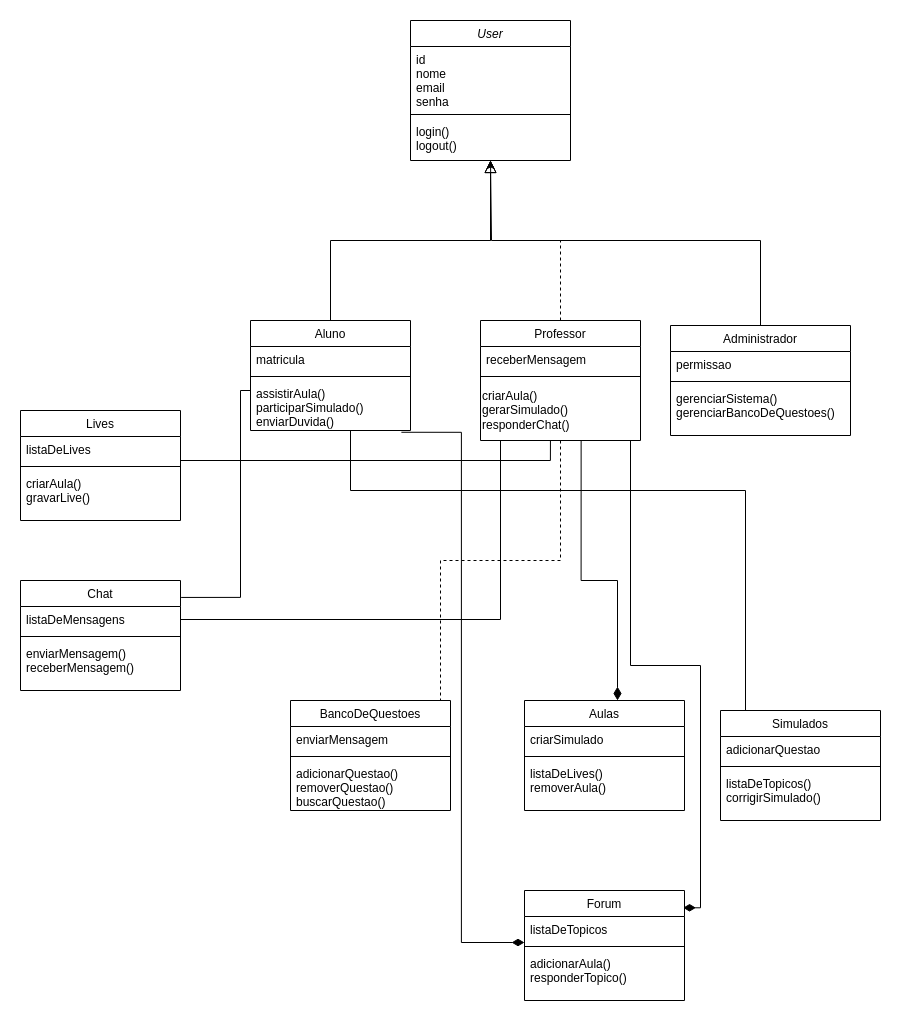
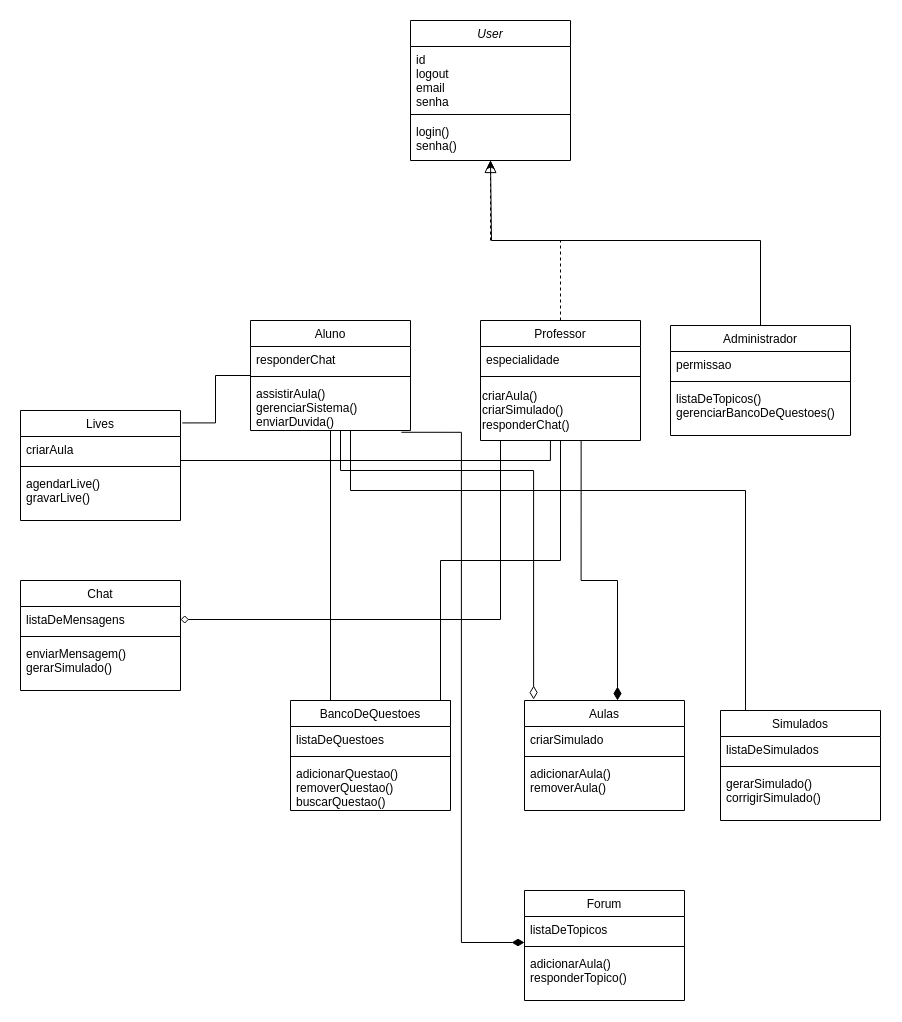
(421, 60) -> (421, 60)
(436, 132) -> (436, 132)
(370, 241) -> none
(283, 360) -> (300, 360)
(536, 360) -> (525, 360)
(298, 394) -> (298, 394)
none -> (216, 399)
(733, 399) -> (725, 399)
(533, 411) -> (533, 411)
(62, 450) -> (53, 450)
none -> (526, 471)
(60, 484) -> (68, 484)
(241, 519) -> none
(490, 561) -> (490, 561)
none -> (331, 566)
(186, 620) -> (189, 620)
(78, 654) -> (78, 654)
(677, 666) -> none
(341, 740) -> (343, 740)
(777, 750) -> (774, 750)
(572, 774) -> (576, 774)
(775, 784) -> (773, 784)
